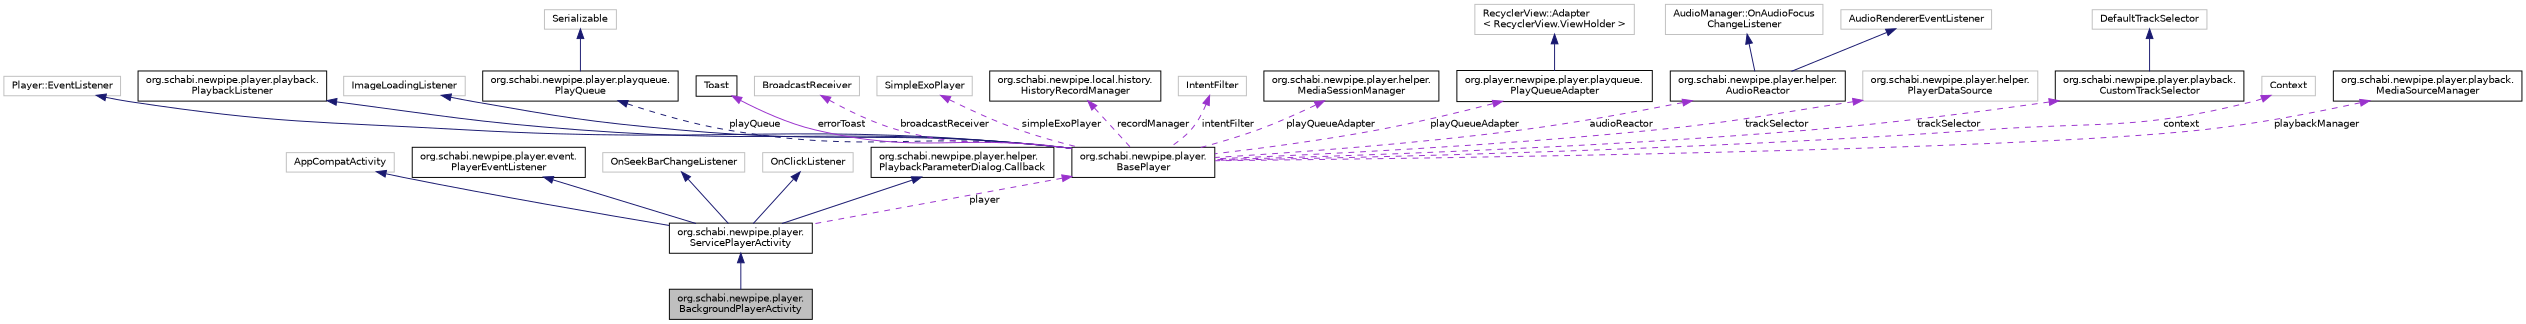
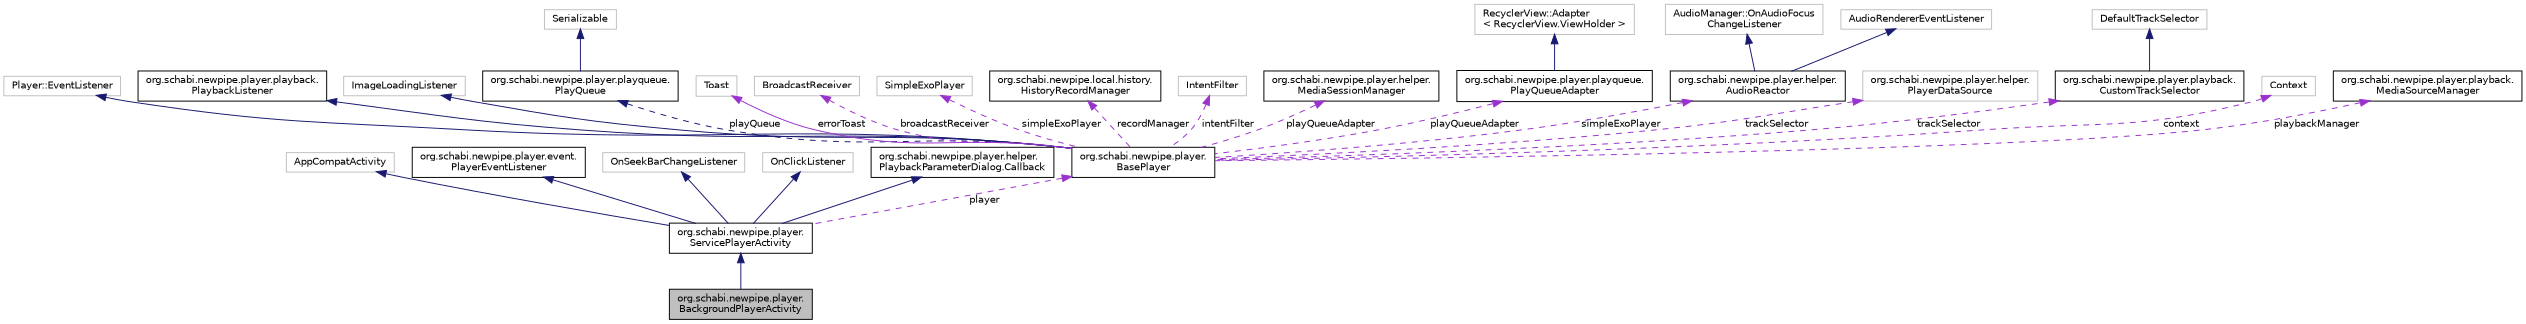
(717, 86) -> (717, 86)
(1555, 86) -> (1555, 86)
(1620, 124) -> (1620, 124)
